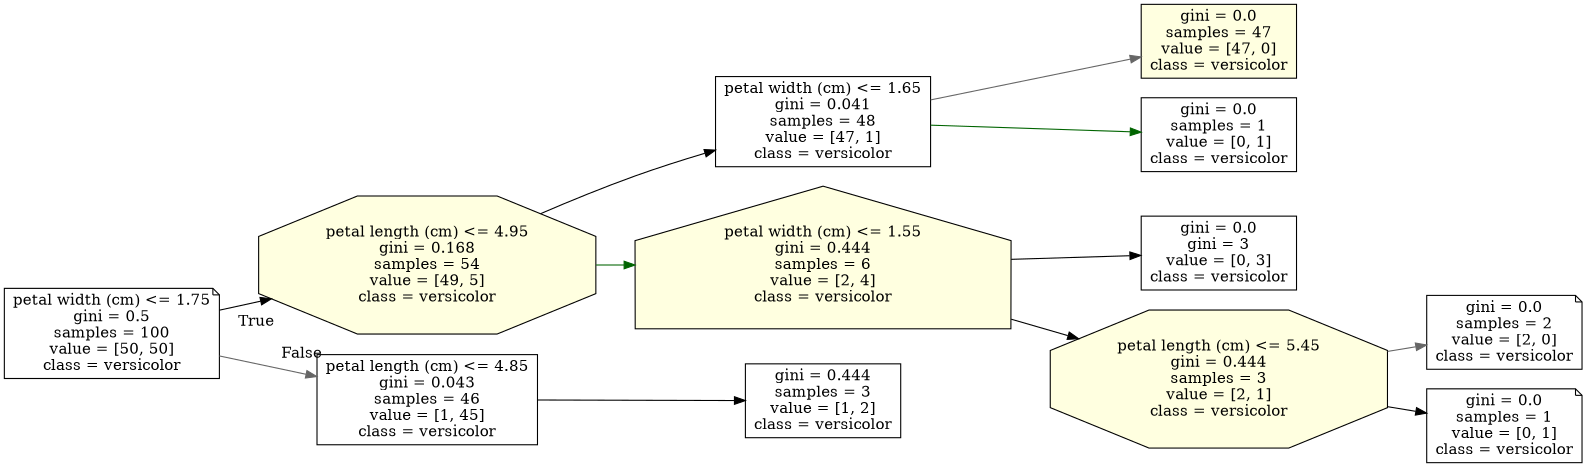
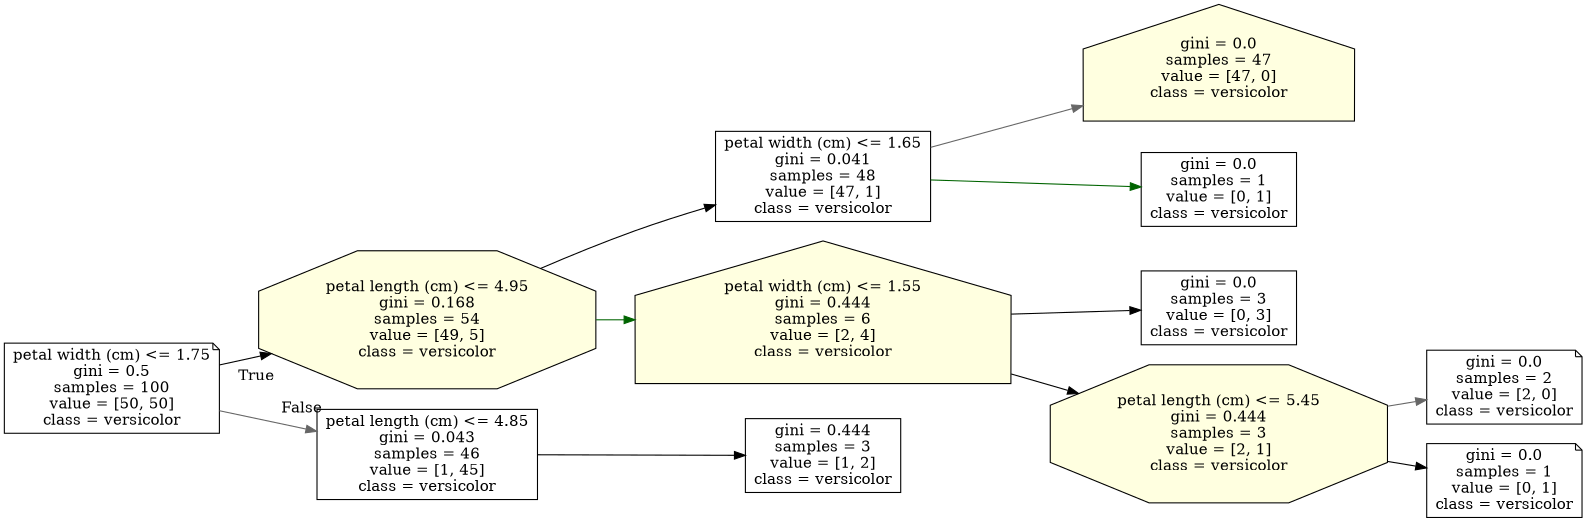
(1219, 41) -> (1219, 69)
(1219, 253) -> (1219, 308)
